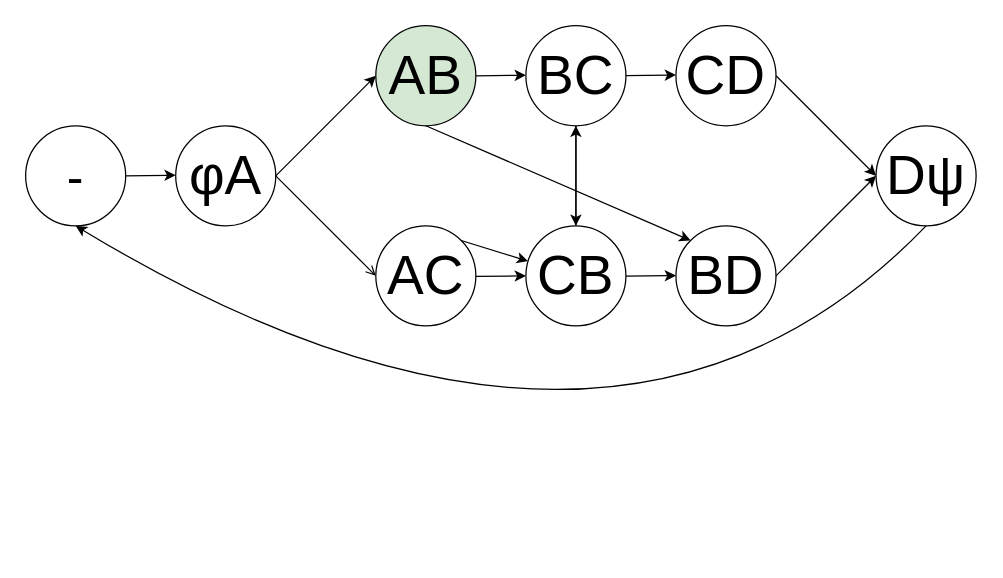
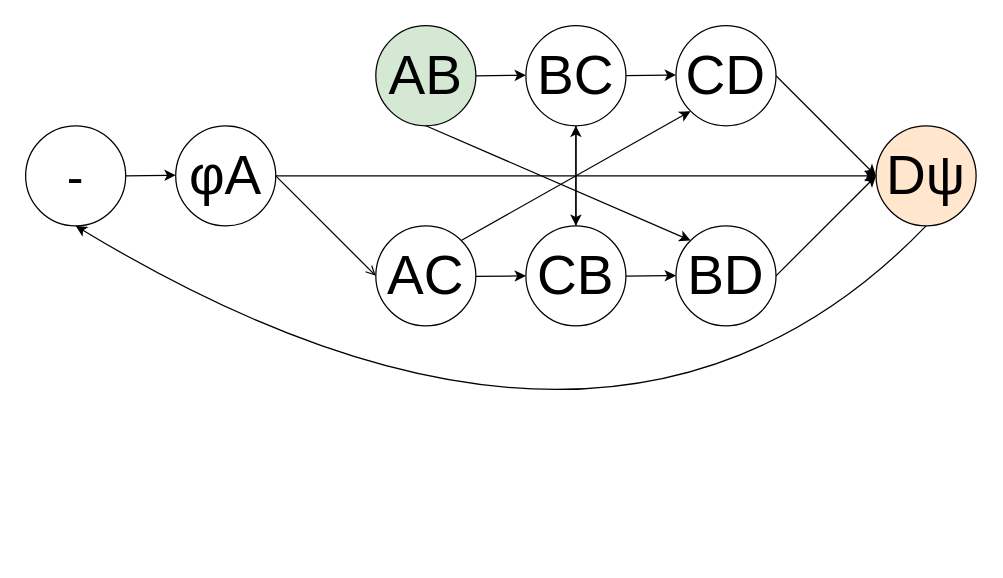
(324, 127) -> (723, 176)
(926, 176) -> (926, 176)
(491, 250) -> (517, 208)
